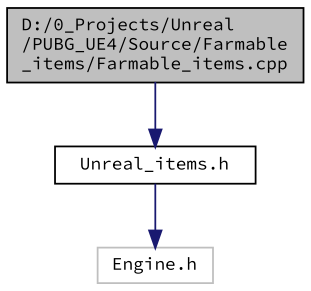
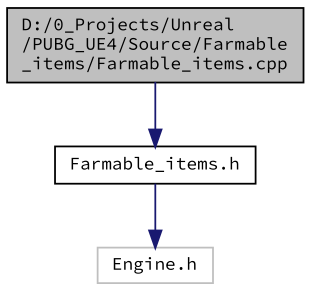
(155, 165) -> (155, 165)
